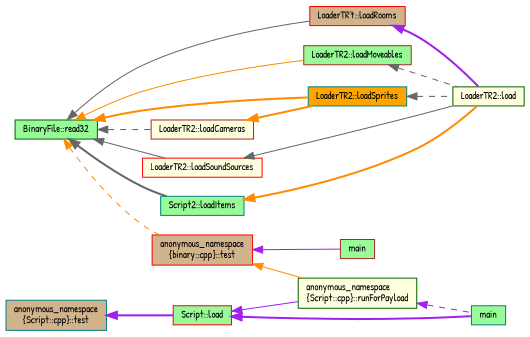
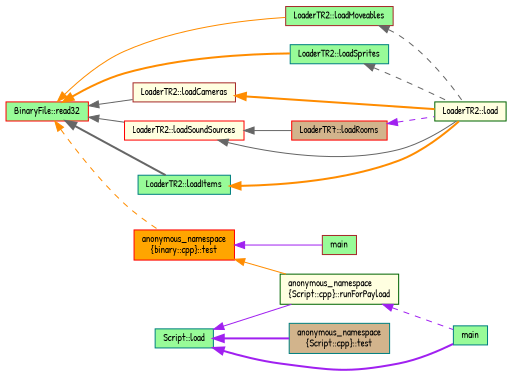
(185, 49) -> (273, 131)
(443, 54) -> (416, 119)
(357, 96) -> (339, 54)
(285, 112) -> (340, 103)
(56, 130) -> (47, 111)
(130, 130) -> (116, 102)
(202, 206) -> (184, 185)
(202, 250) -> (184, 245)
(145, 315) -> (256, 338)
(202, 315) -> (184, 338)
